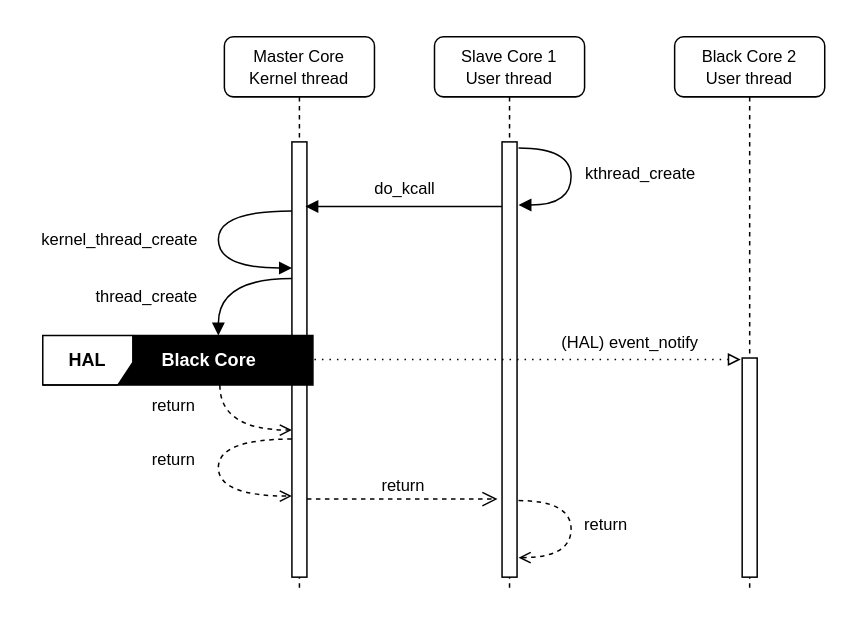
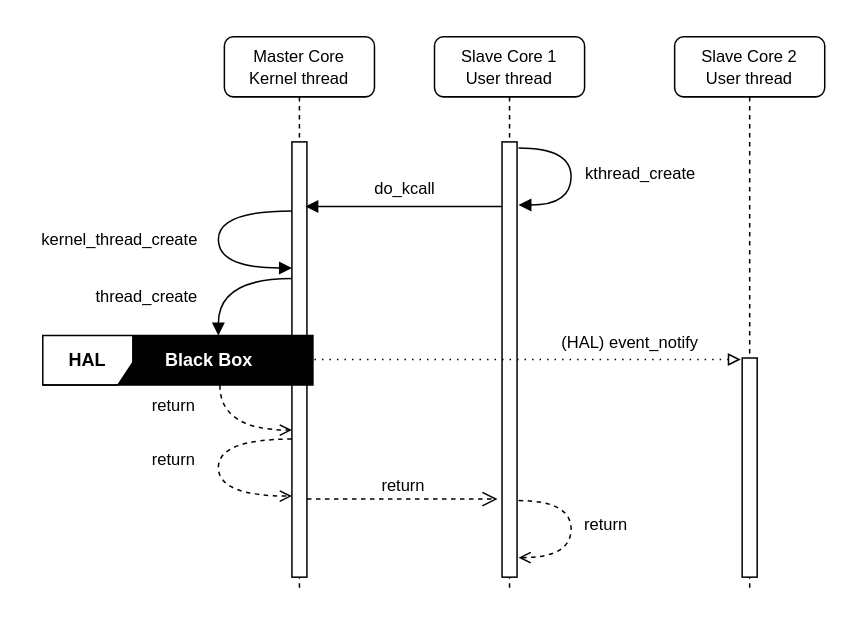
(749, 67) -> (749, 67)
(209, 361) -> (209, 361)
